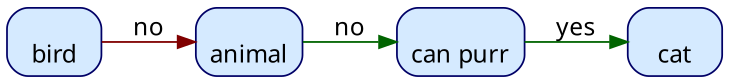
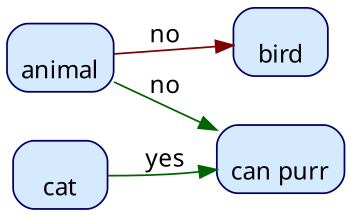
(140, 42) -> (165, 50)
(567, 42) -> (153, 175)
